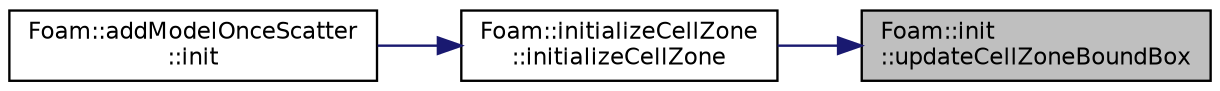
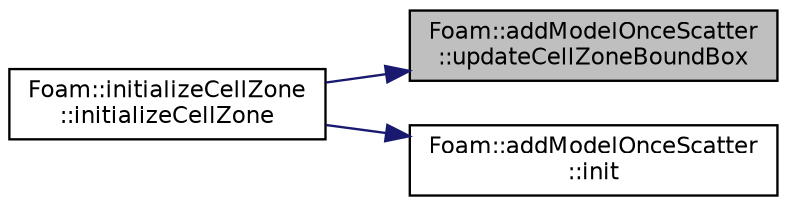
(408, 46) -> (356, 129)
(1036, 46) -> (594, 46)
